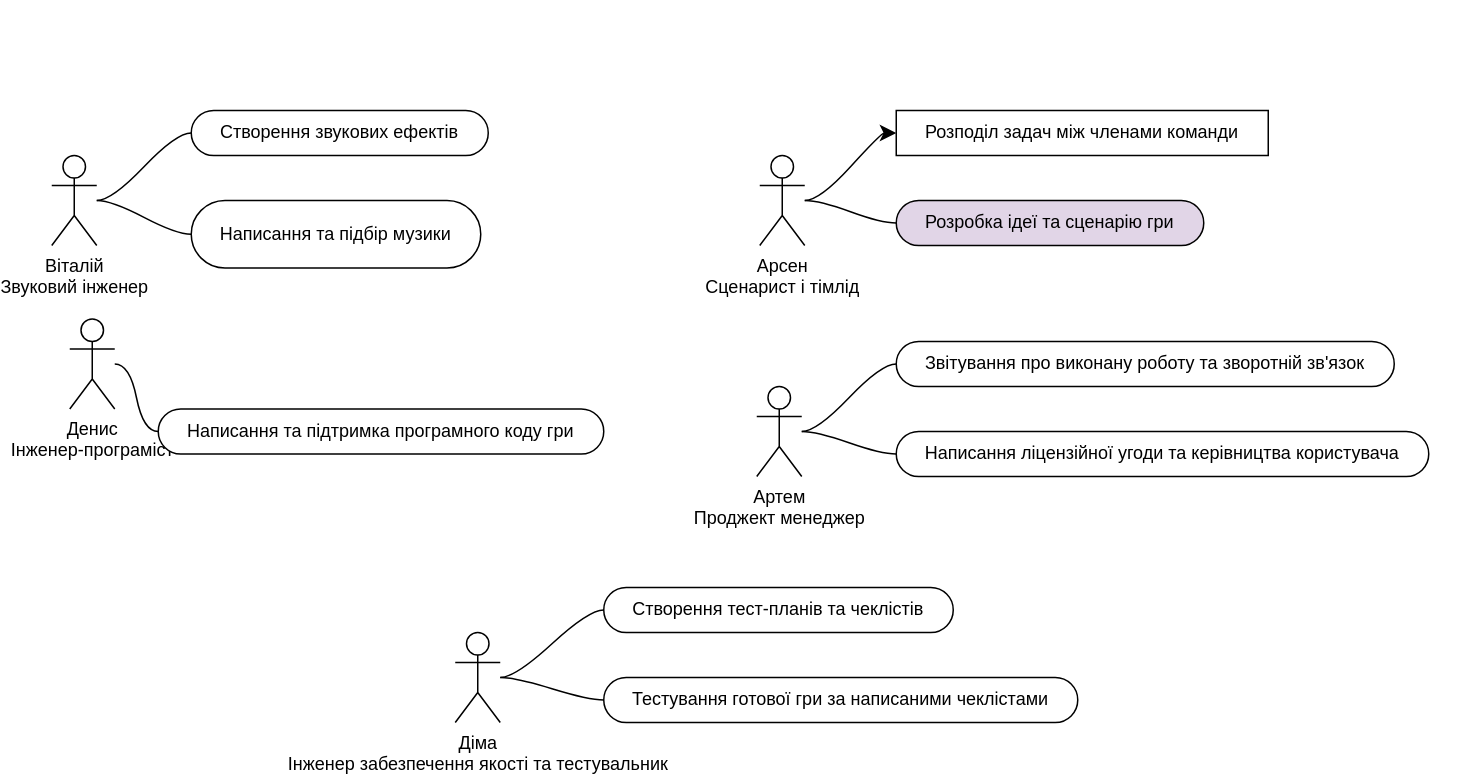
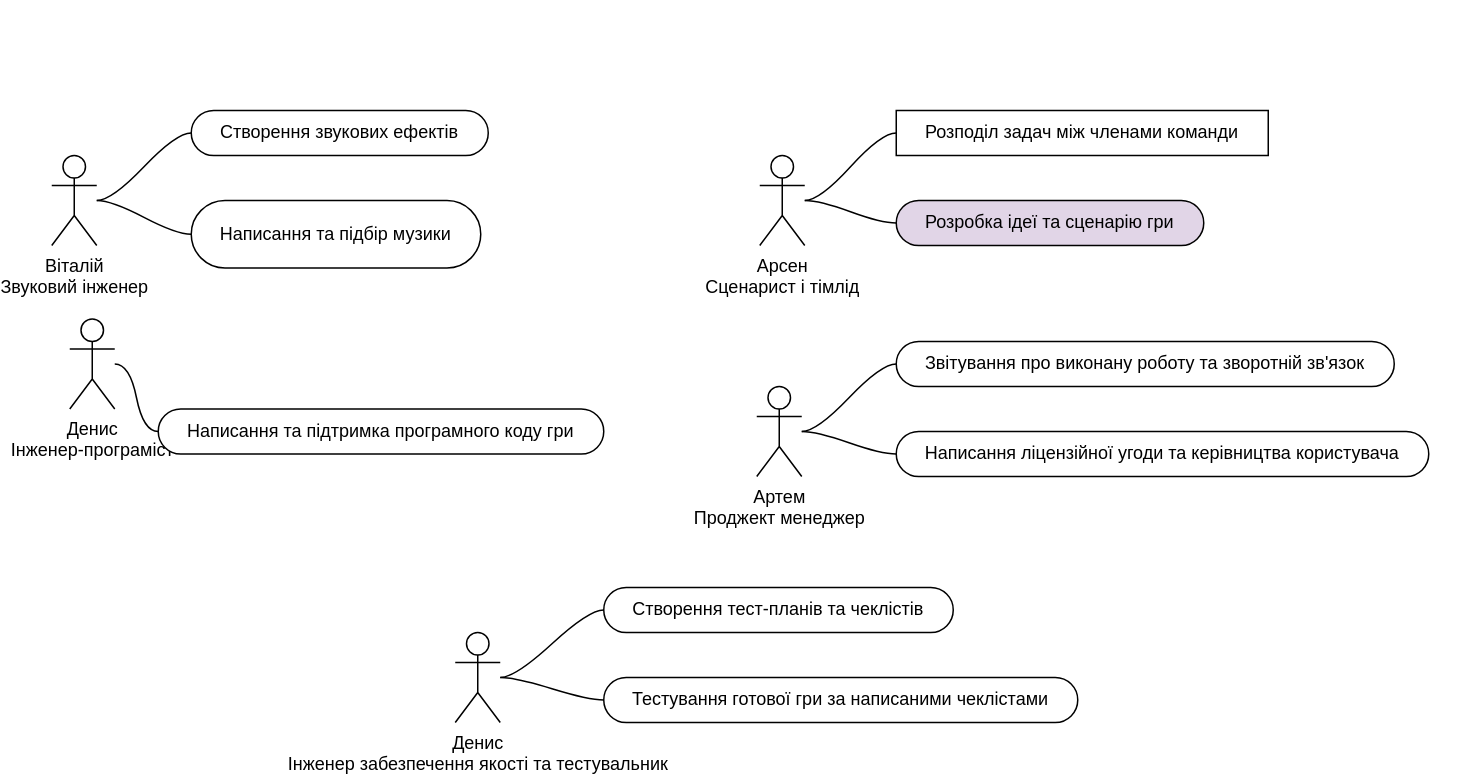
(873, 143) -> (877, 141)
(479, 754) -> (479, 754)
